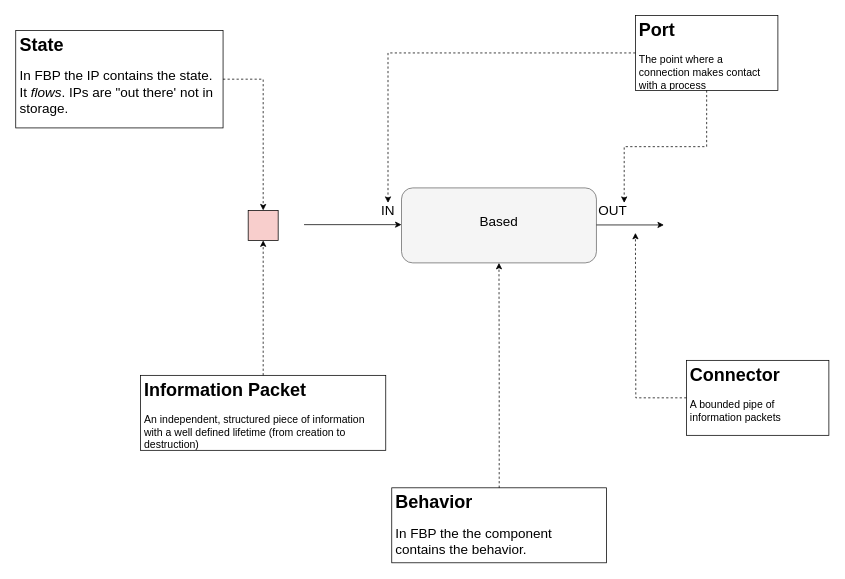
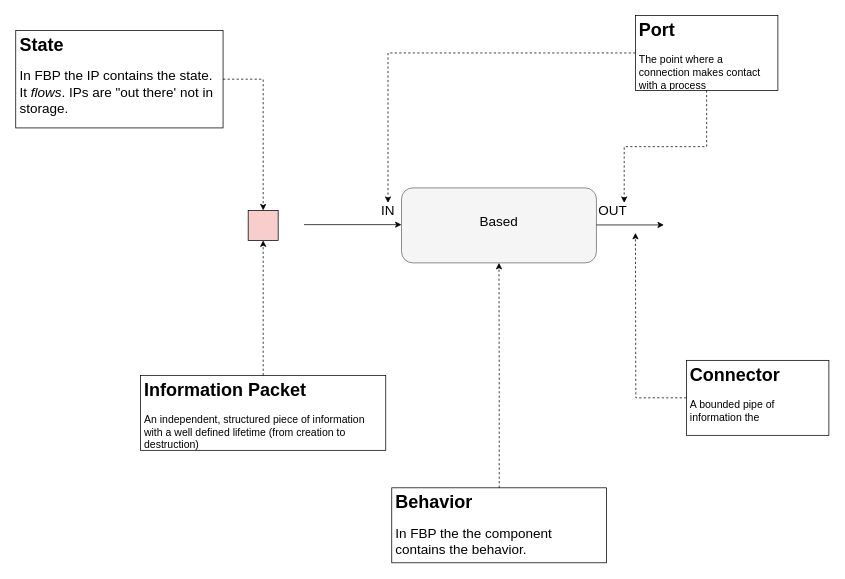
(759, 369) -> (759, 369)
